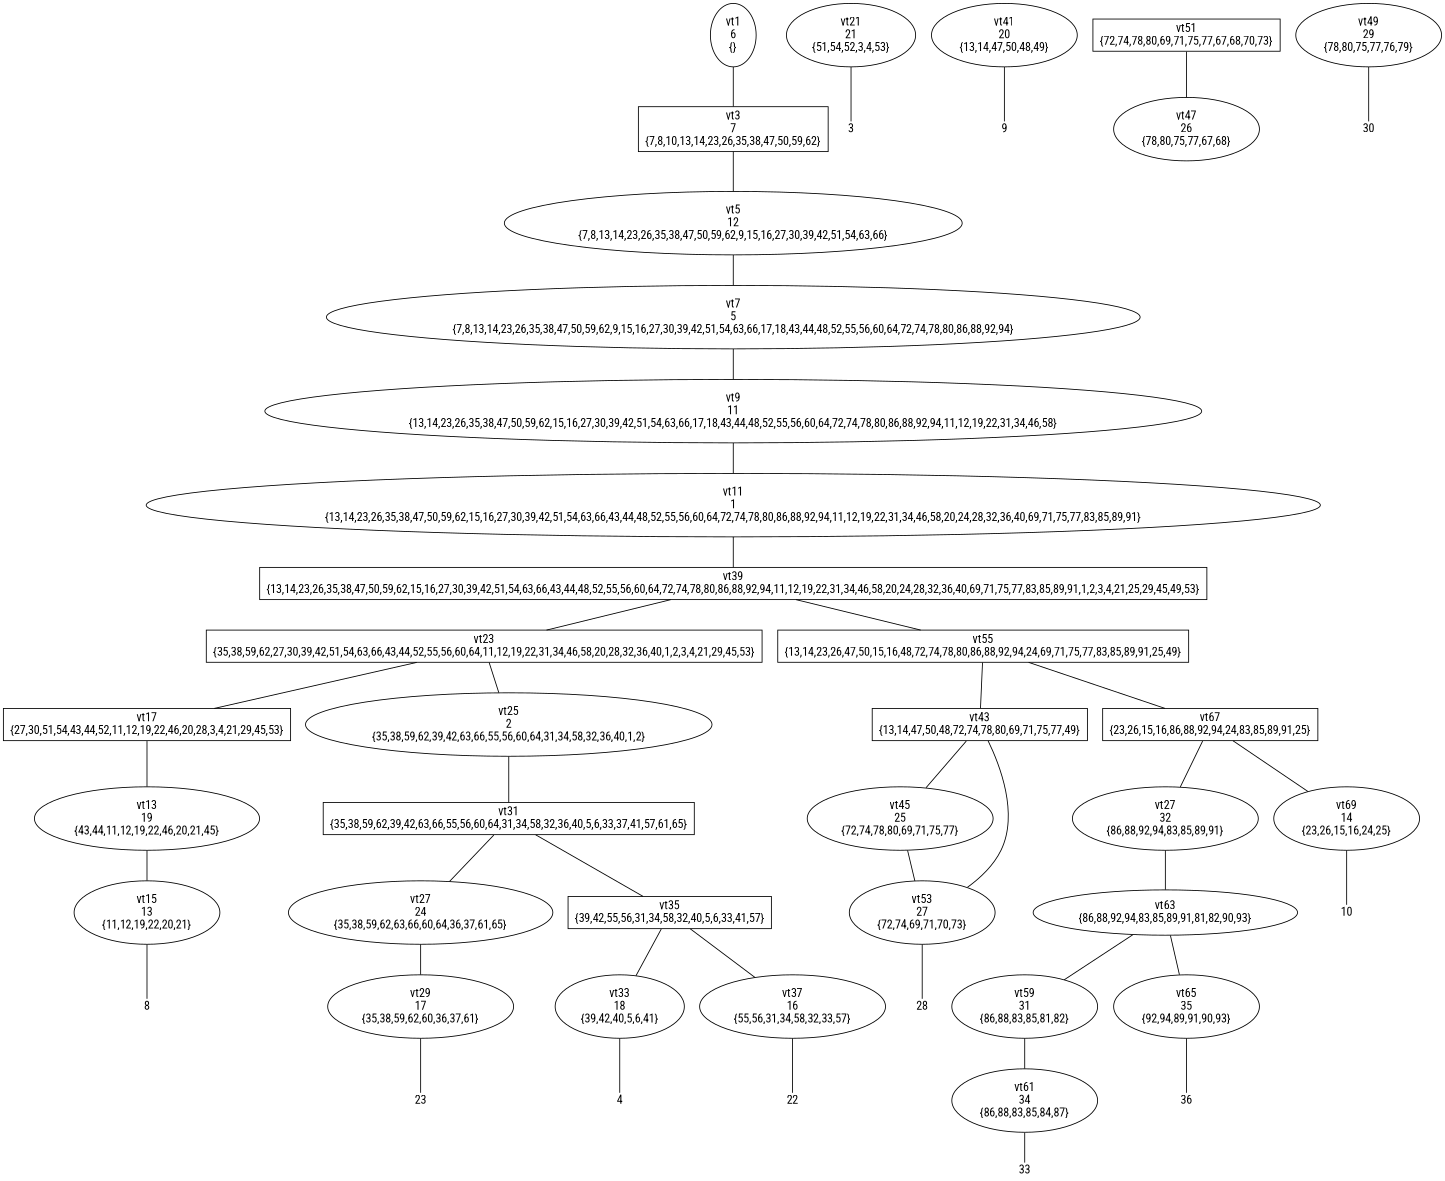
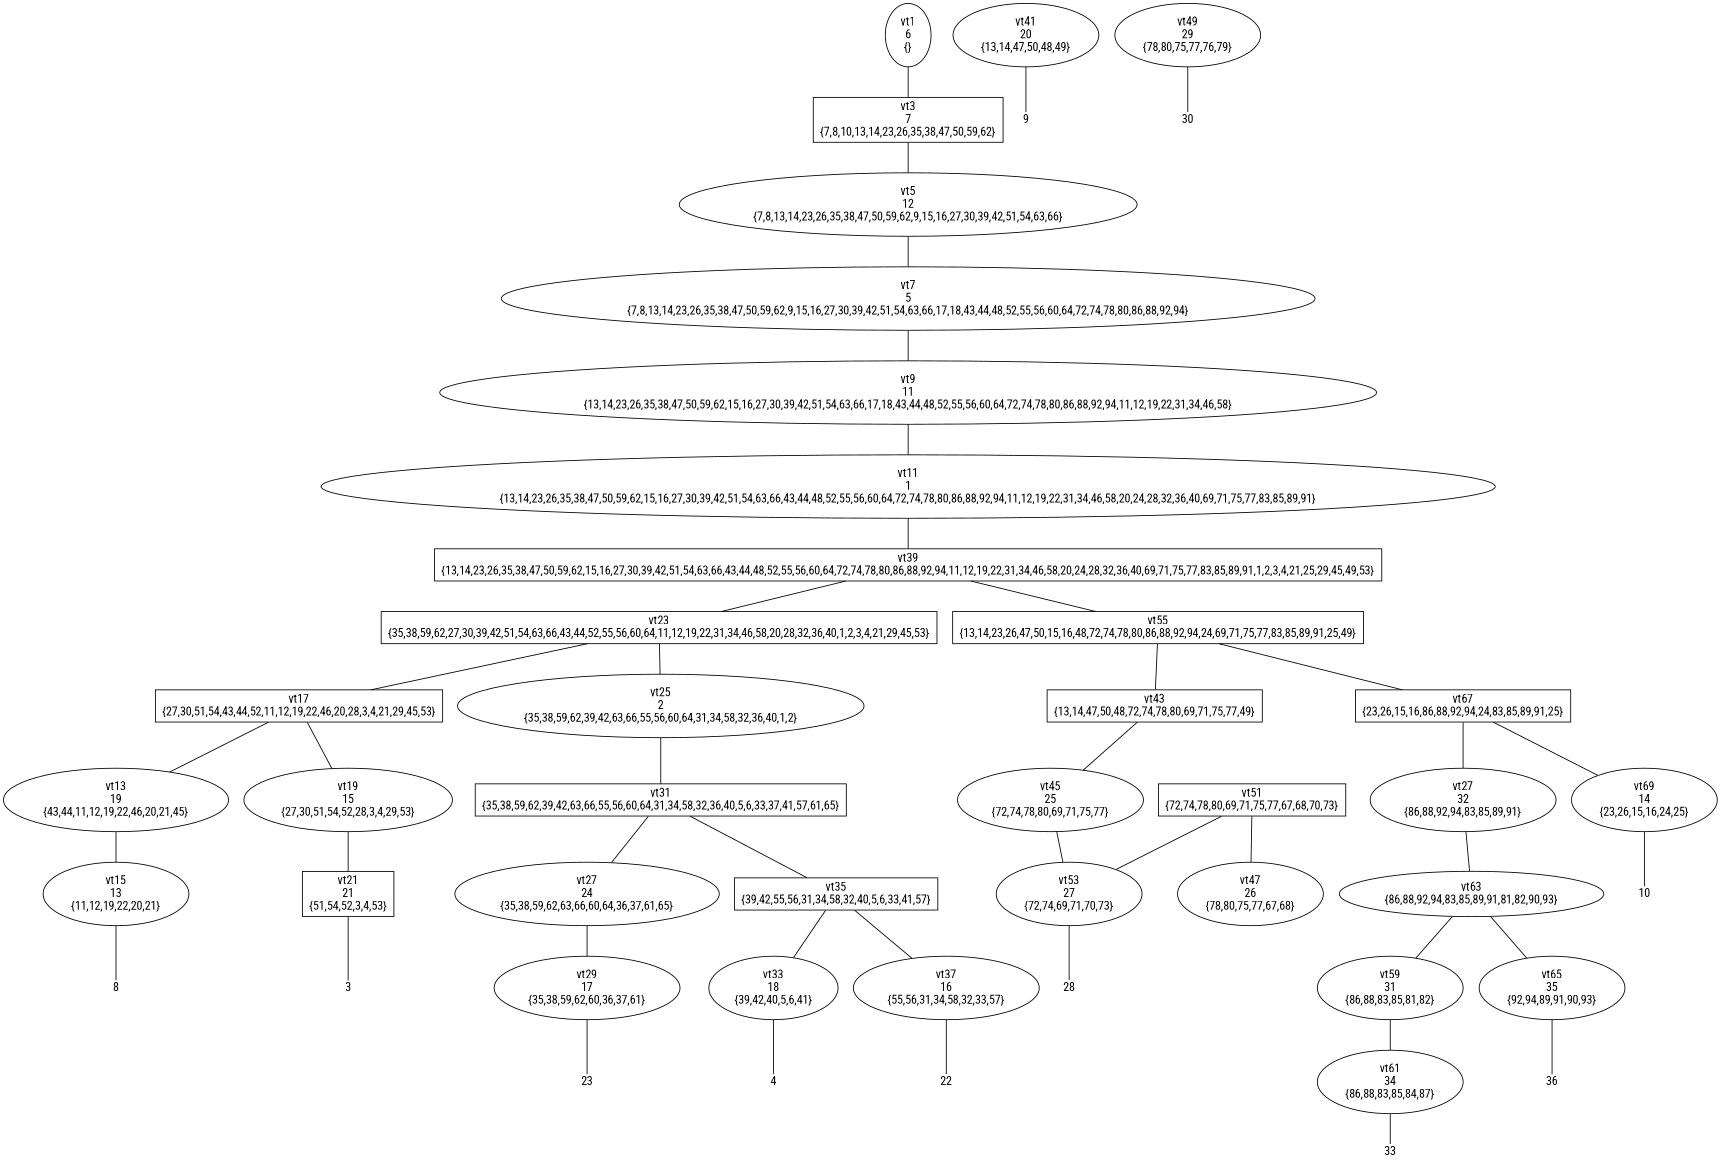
(851, 35) -> (348, 894)
none -> (348, 800)
(1008, 820) -> (1169, 843)
